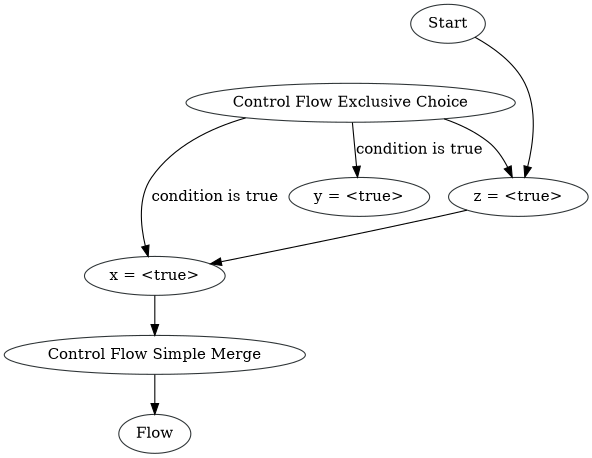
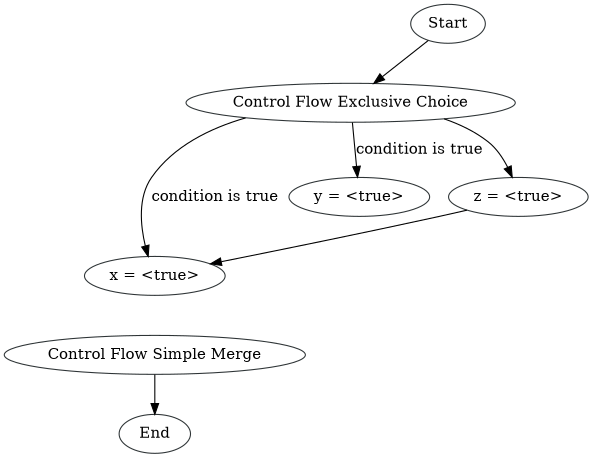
(528, 91) -> (405, 59)
(155, 310) -> none
(155, 434) -> (155, 434)
